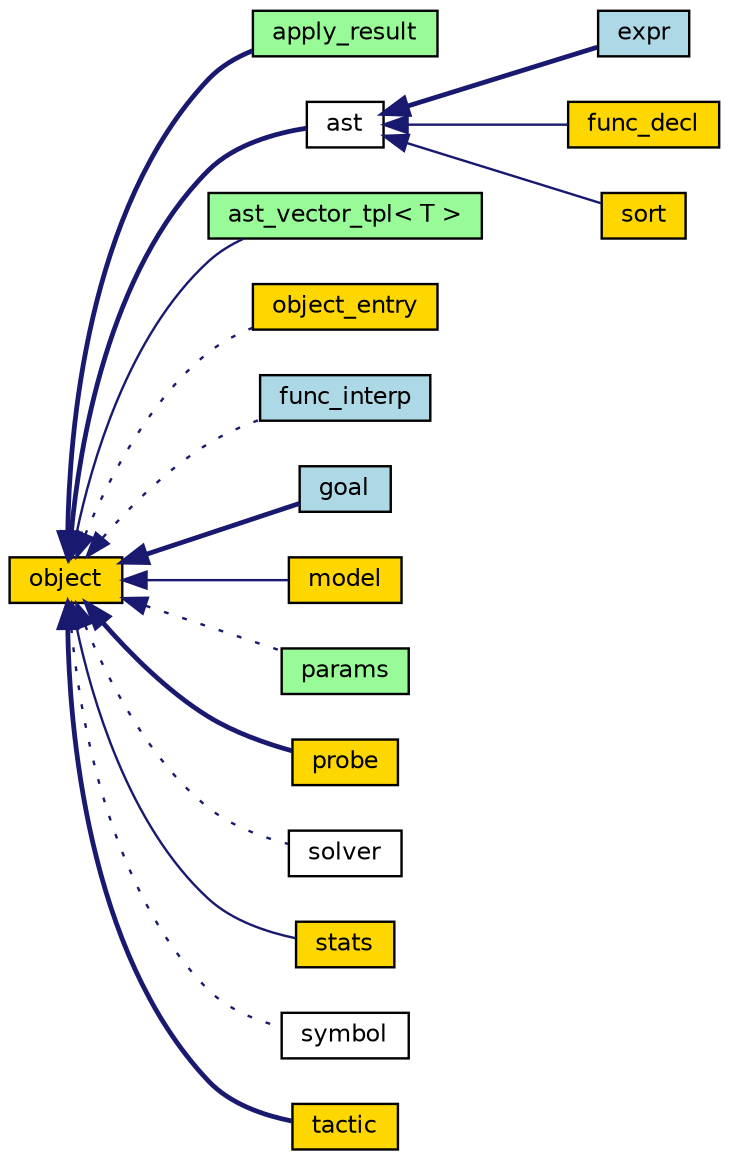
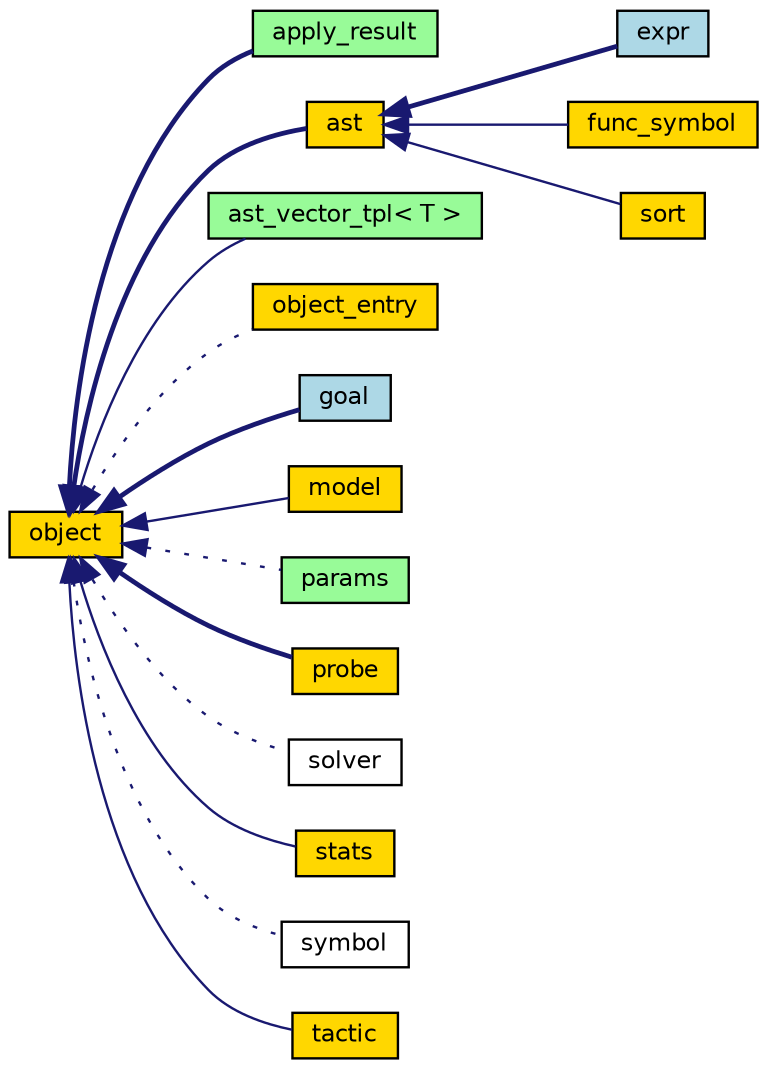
(345, 125) -> (345, 125)
(644, 125) -> (663, 125)
(345, 398) -> none
(113, 912) -> (120, 843)
